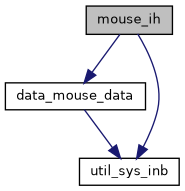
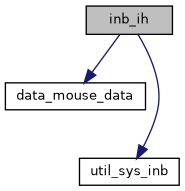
(129, 20) -> (129, 20)
(98, 129) -> none
